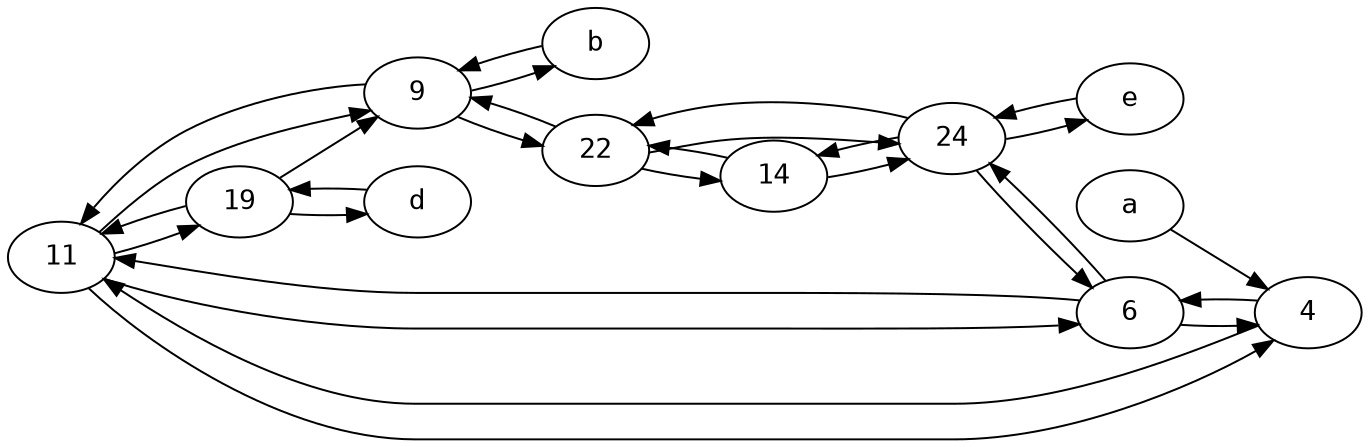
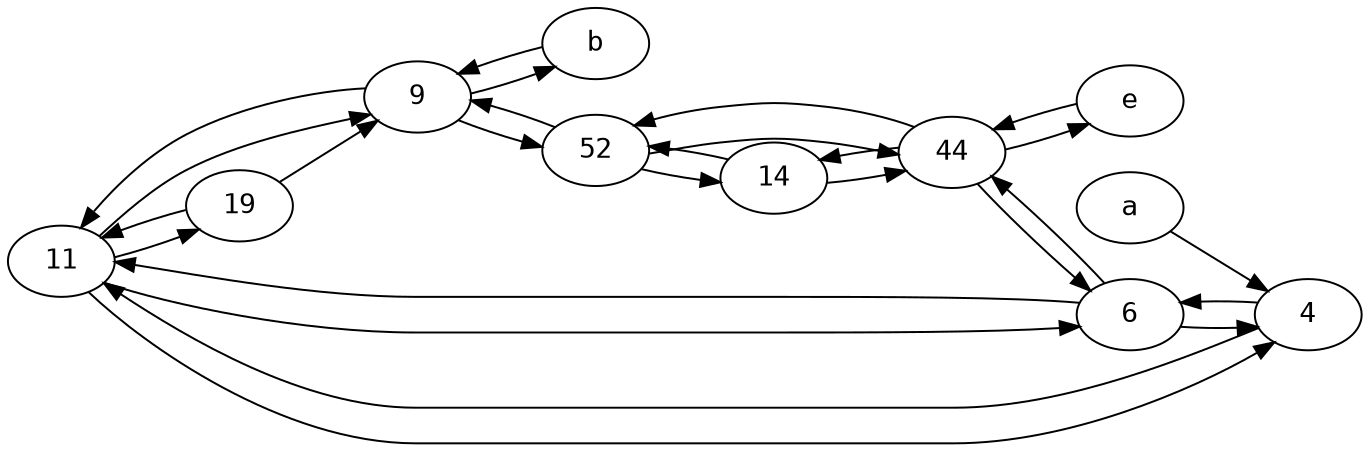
(952, 139) -> (952, 152)
(596, 150) -> (596, 150)
(418, 202) -> none
